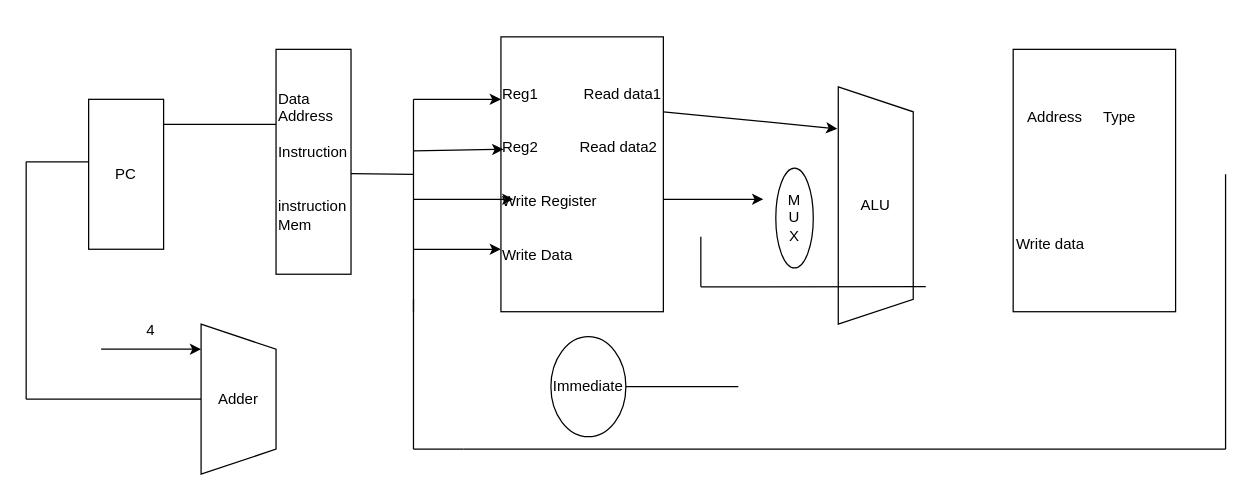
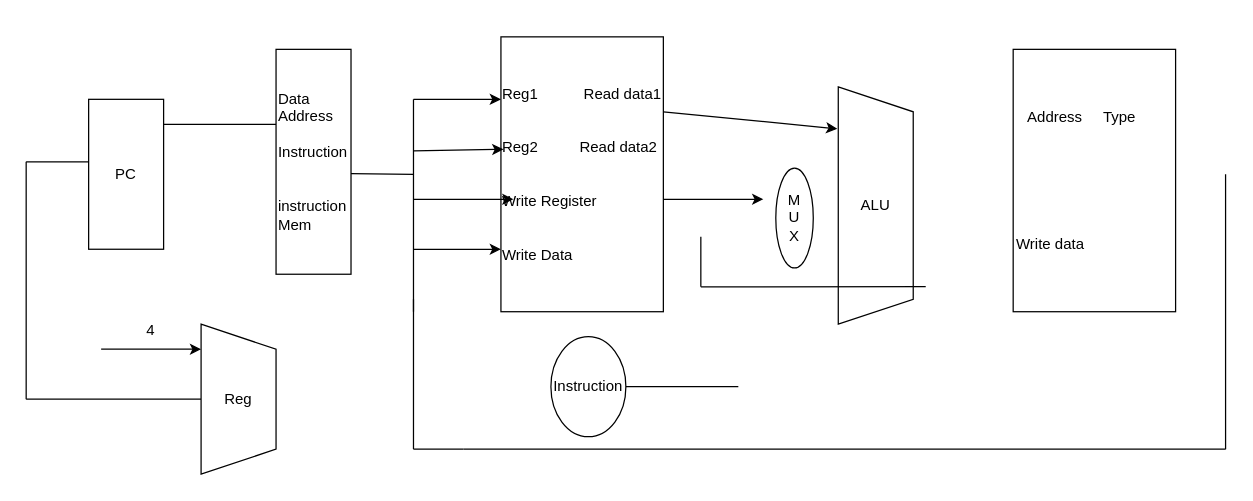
(588, 387) -> (588, 387)
(238, 399) -> (238, 399)
